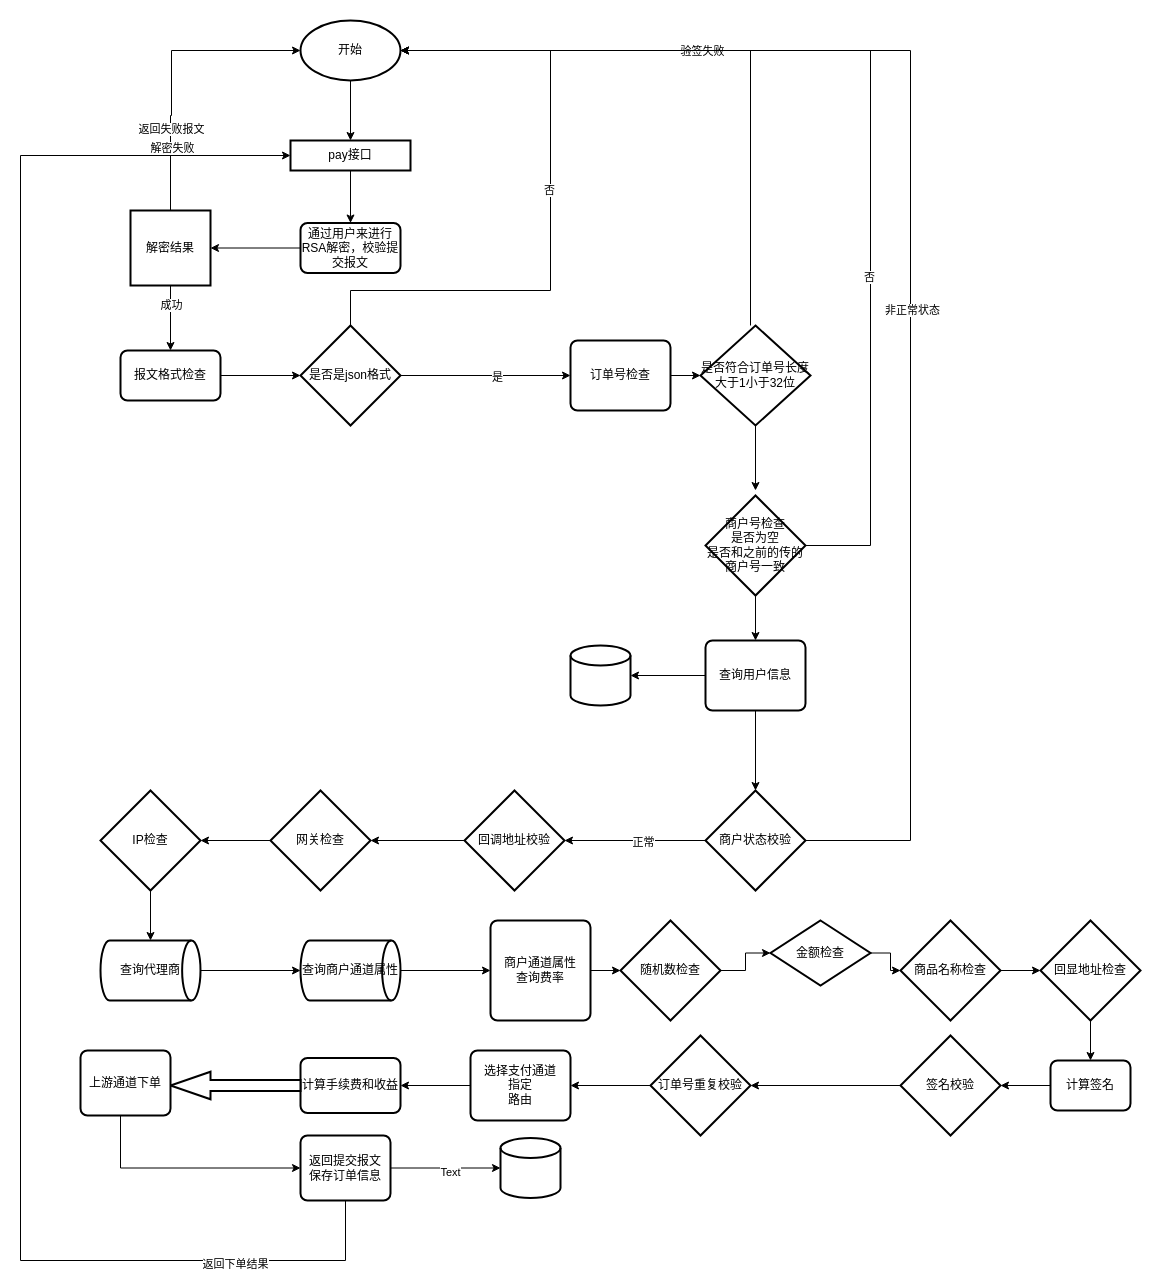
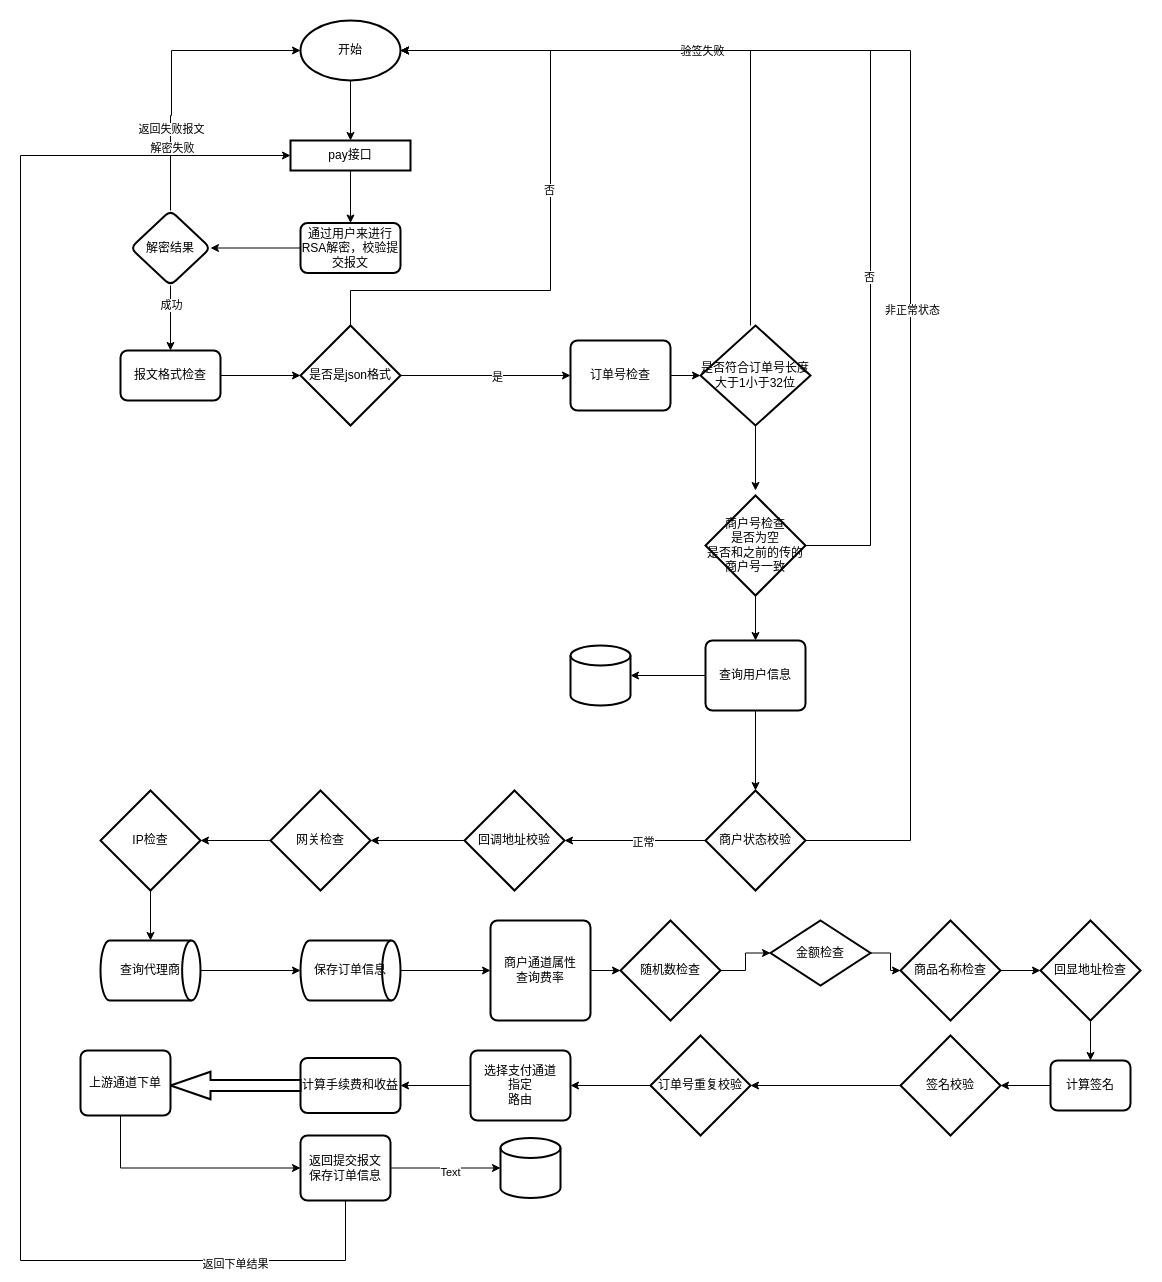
(171, 248) -> (171, 248)
(351, 971) -> (351, 971)
